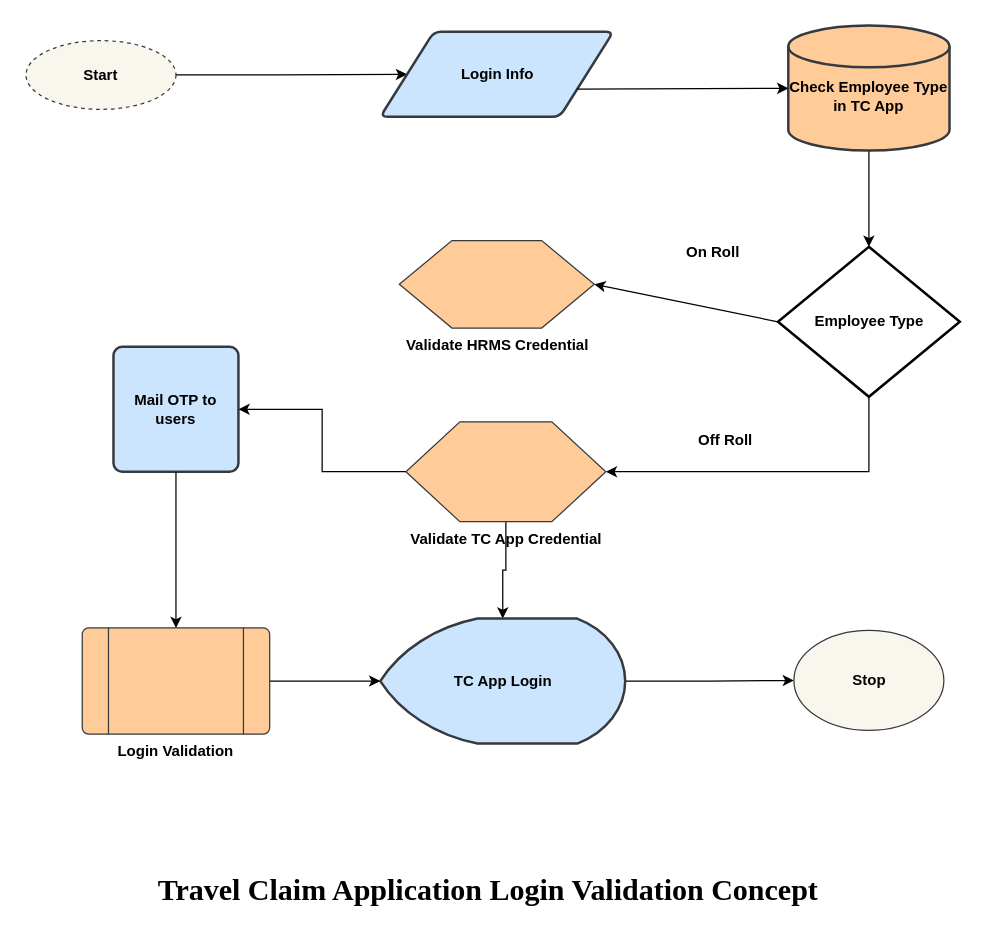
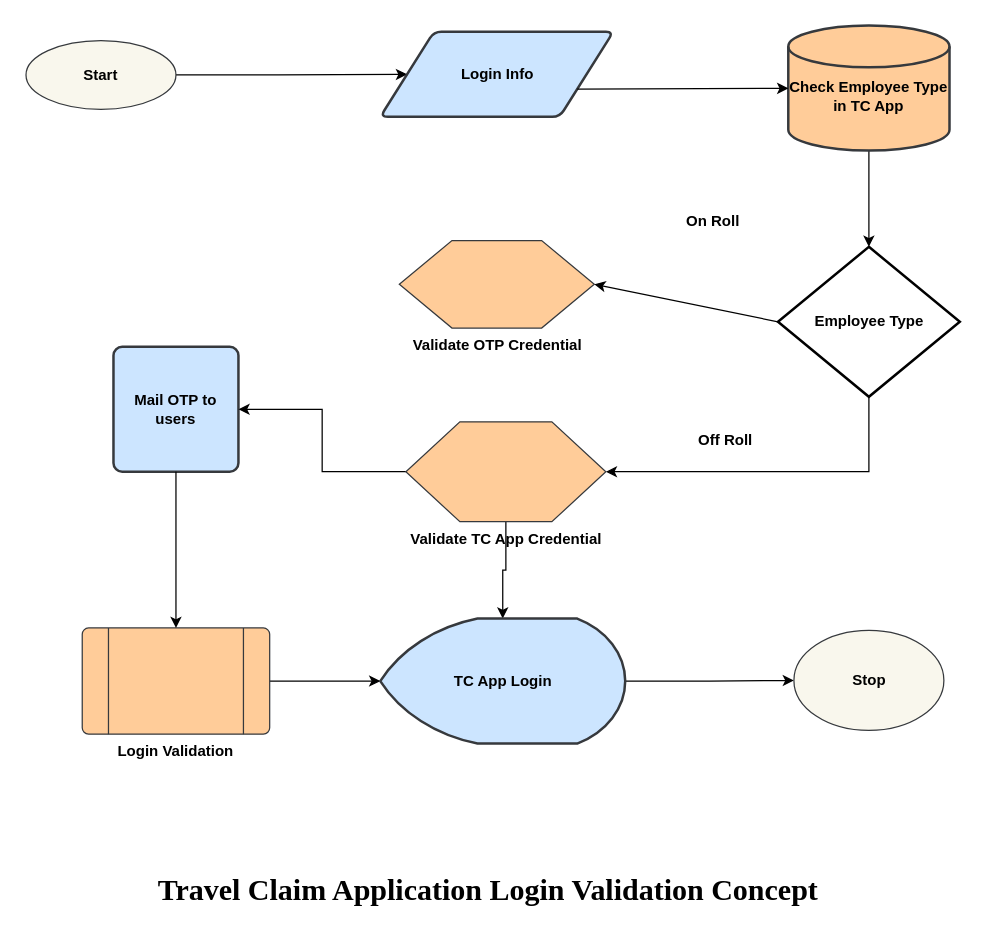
(101, 75) -> (101, 75)
(713, 253) -> (713, 222)
(498, 346) -> (498, 346)
